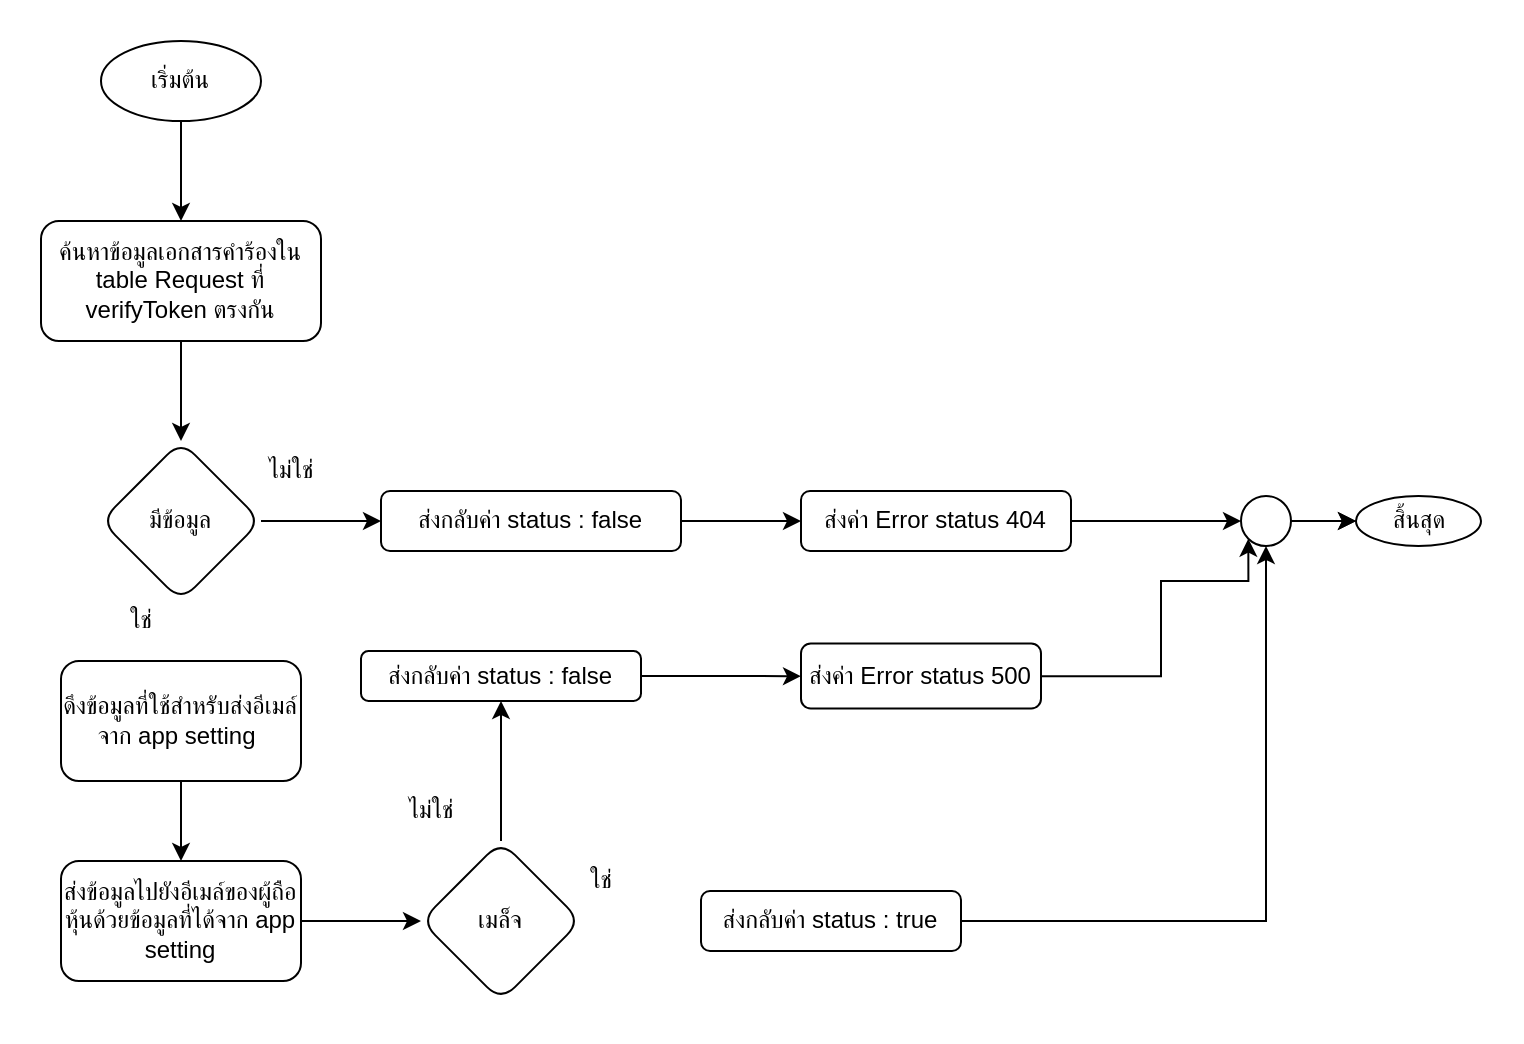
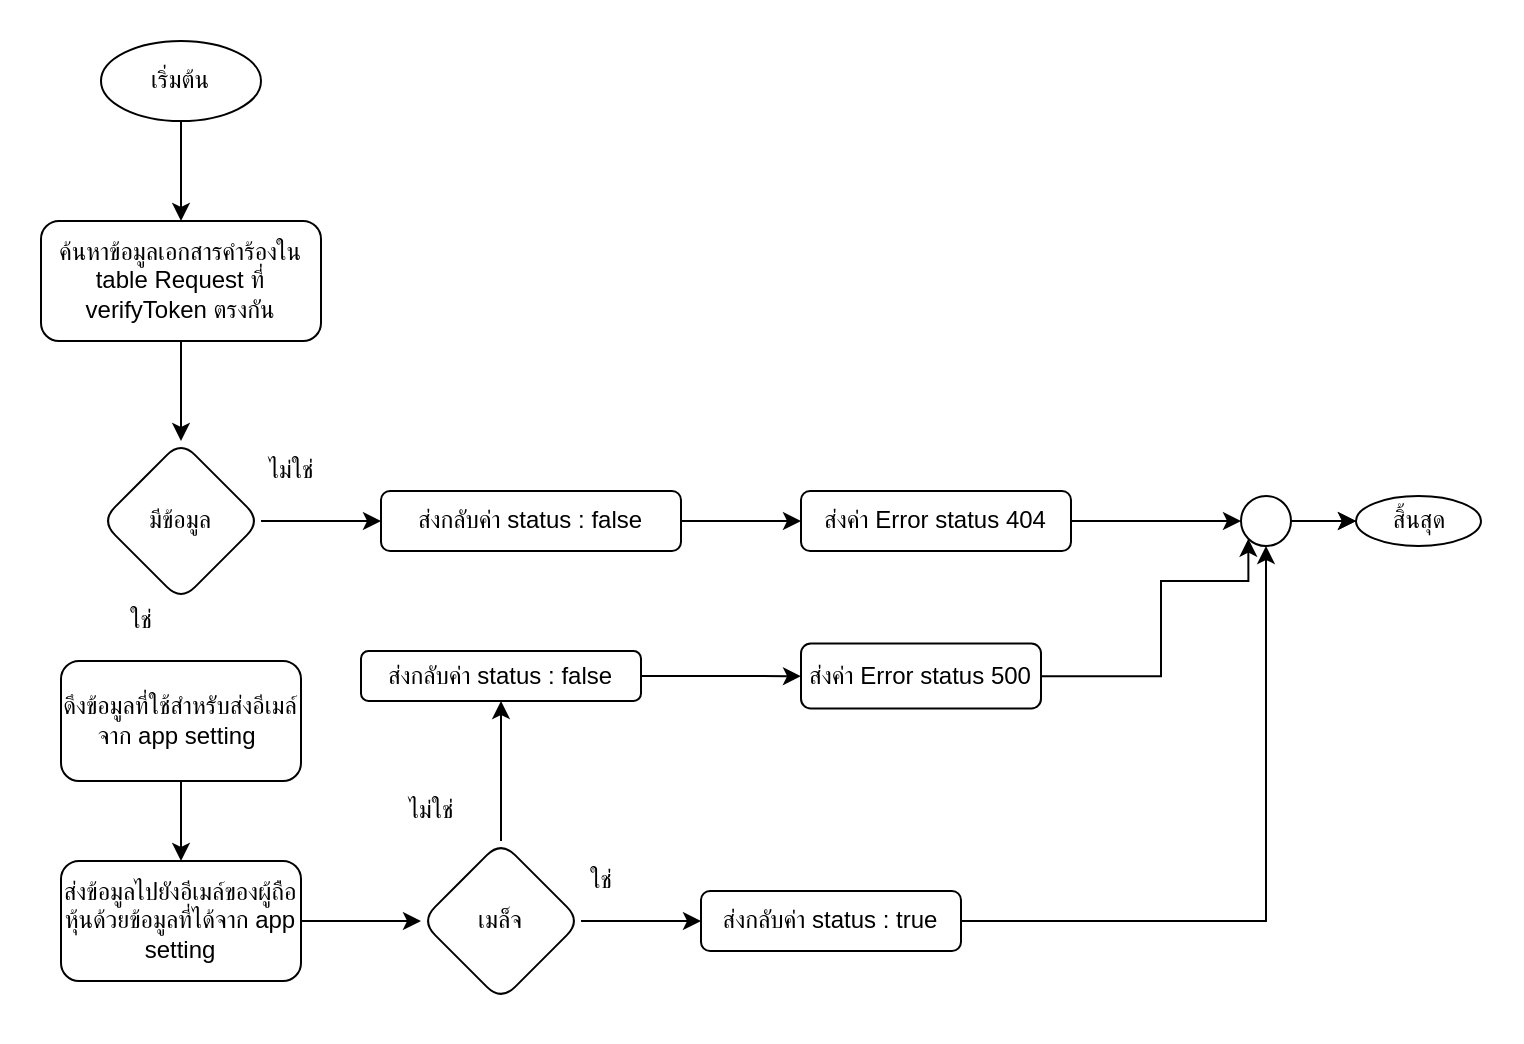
none -> (634, 921)
